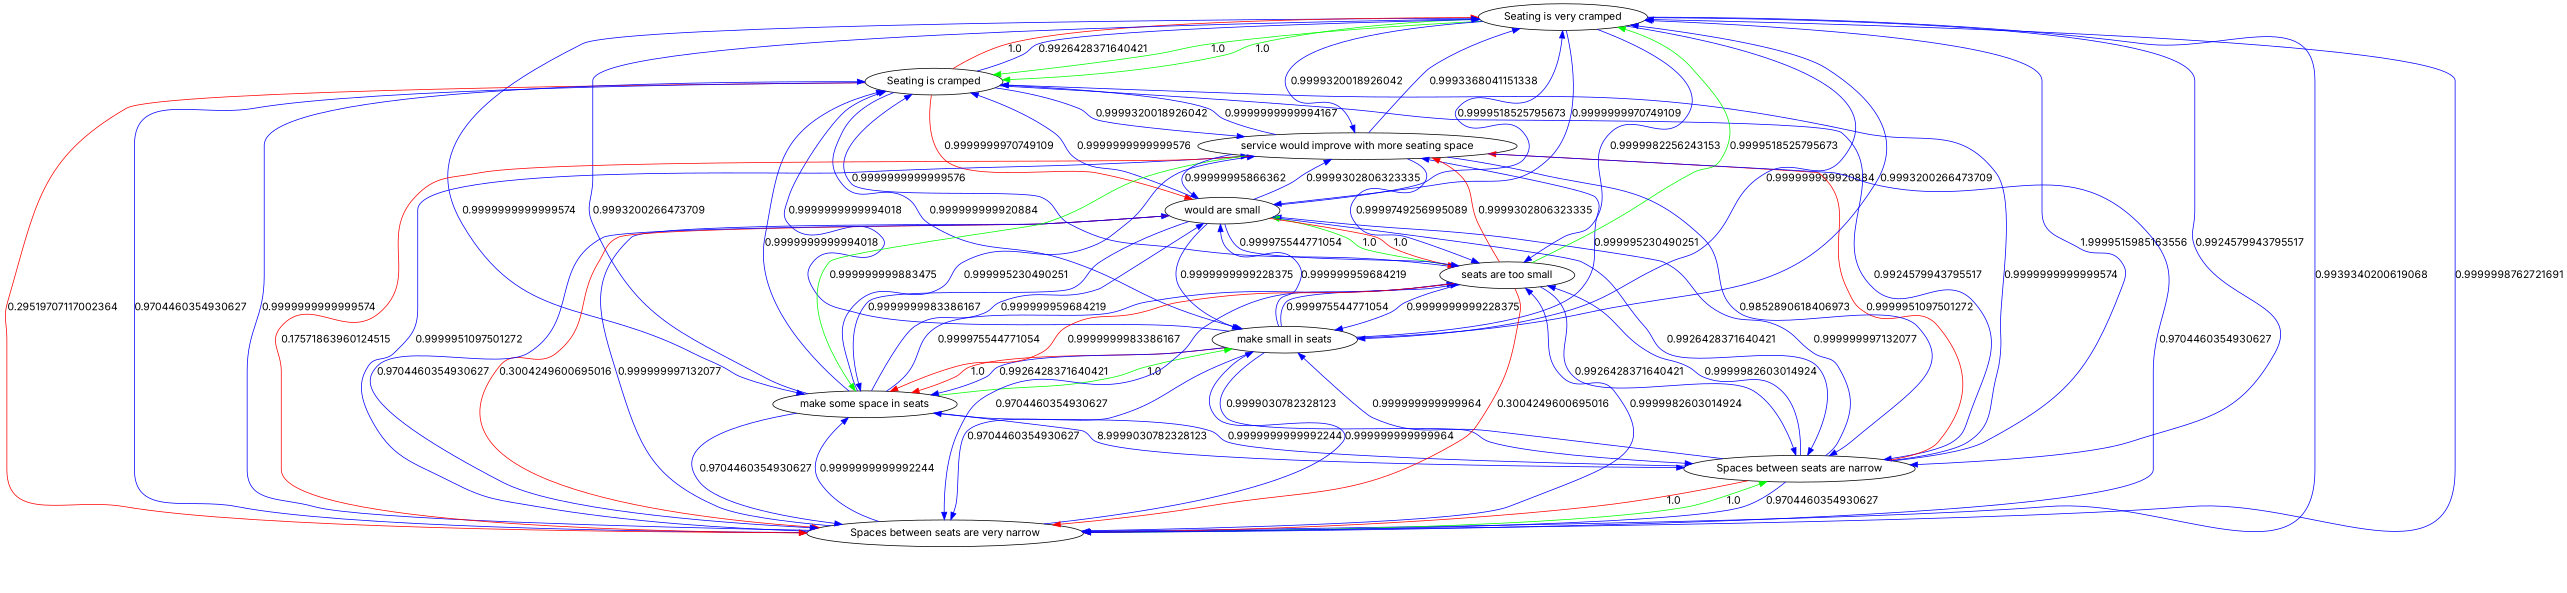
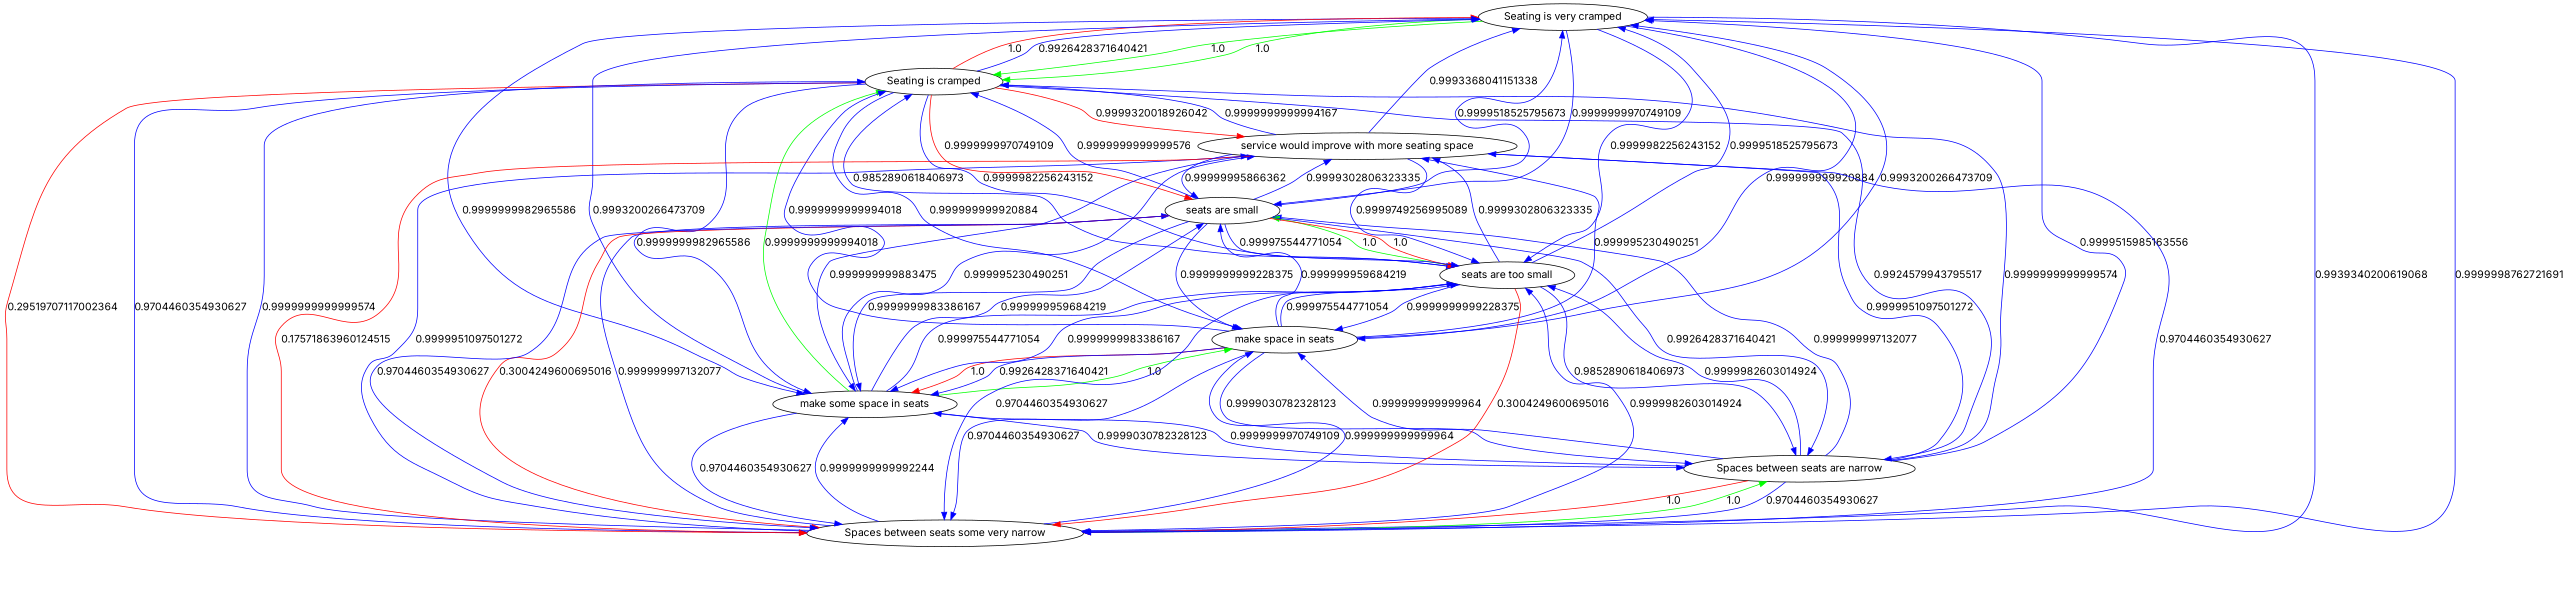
(1332, 45) -> none
(1113, 123) -> (1113, 123)
(1666, 146) -> (1666, 146)
(2195, 152) -> none
(1698, 171) -> (1698, 171)
(909, 178) -> (909, 178)
(1473, 208) -> (1473, 208)
(519, 211) -> (519, 211)
(1222, 211) -> (1222, 211)
(1839, 211) -> (1839, 211)
none -> (711, 221)
none -> (1149, 224)
(977, 234) -> (977, 234)
(765, 239) -> (765, 239)
(2134, 243) -> (2134, 243)
(1180, 302) -> (1180, 302)
(1738, 312) -> none
(1285, 340) -> (1285, 340)
(1630, 372) -> (1630, 372)
(1152, 437) -> (1152, 437)
(1285, 437) -> (1285, 437)
(945, 533) -> (945, 533)
